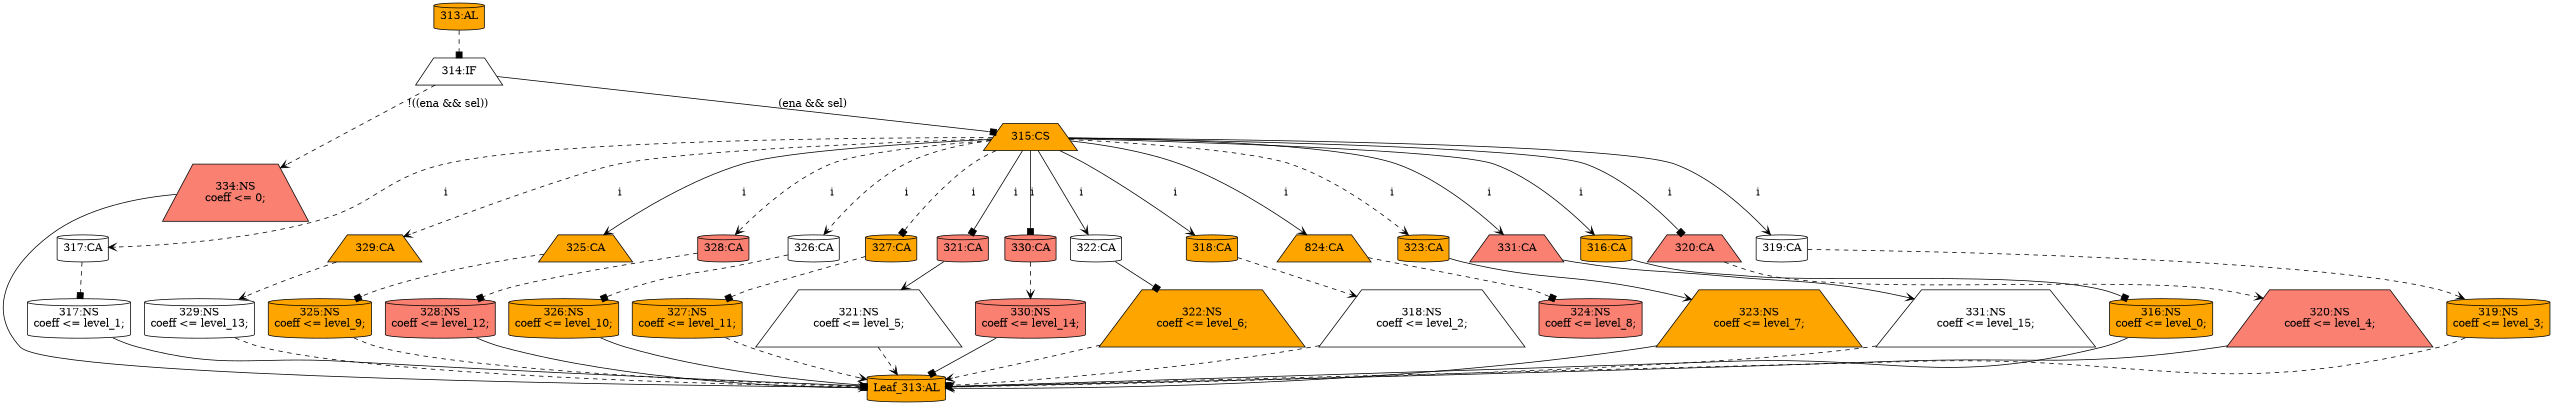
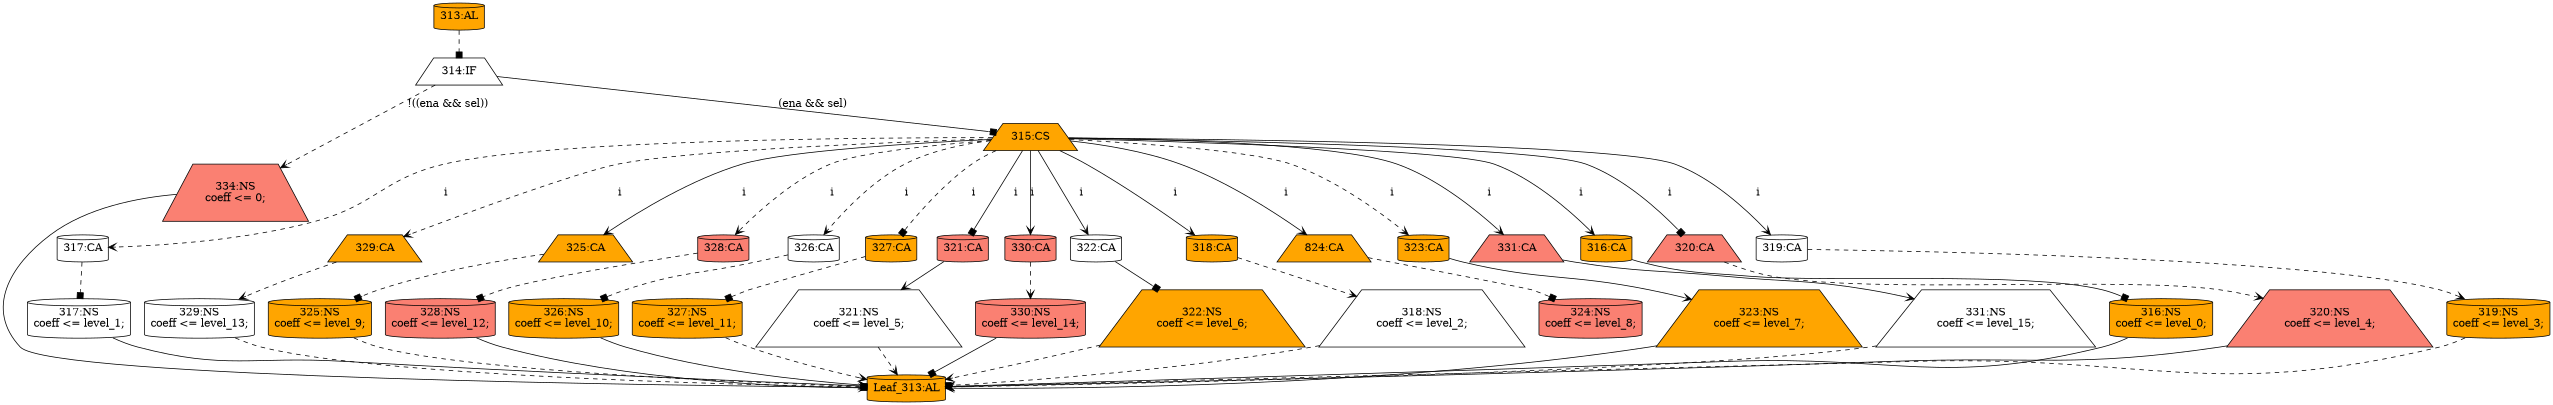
(1030, 189) -> (1030, 189)
